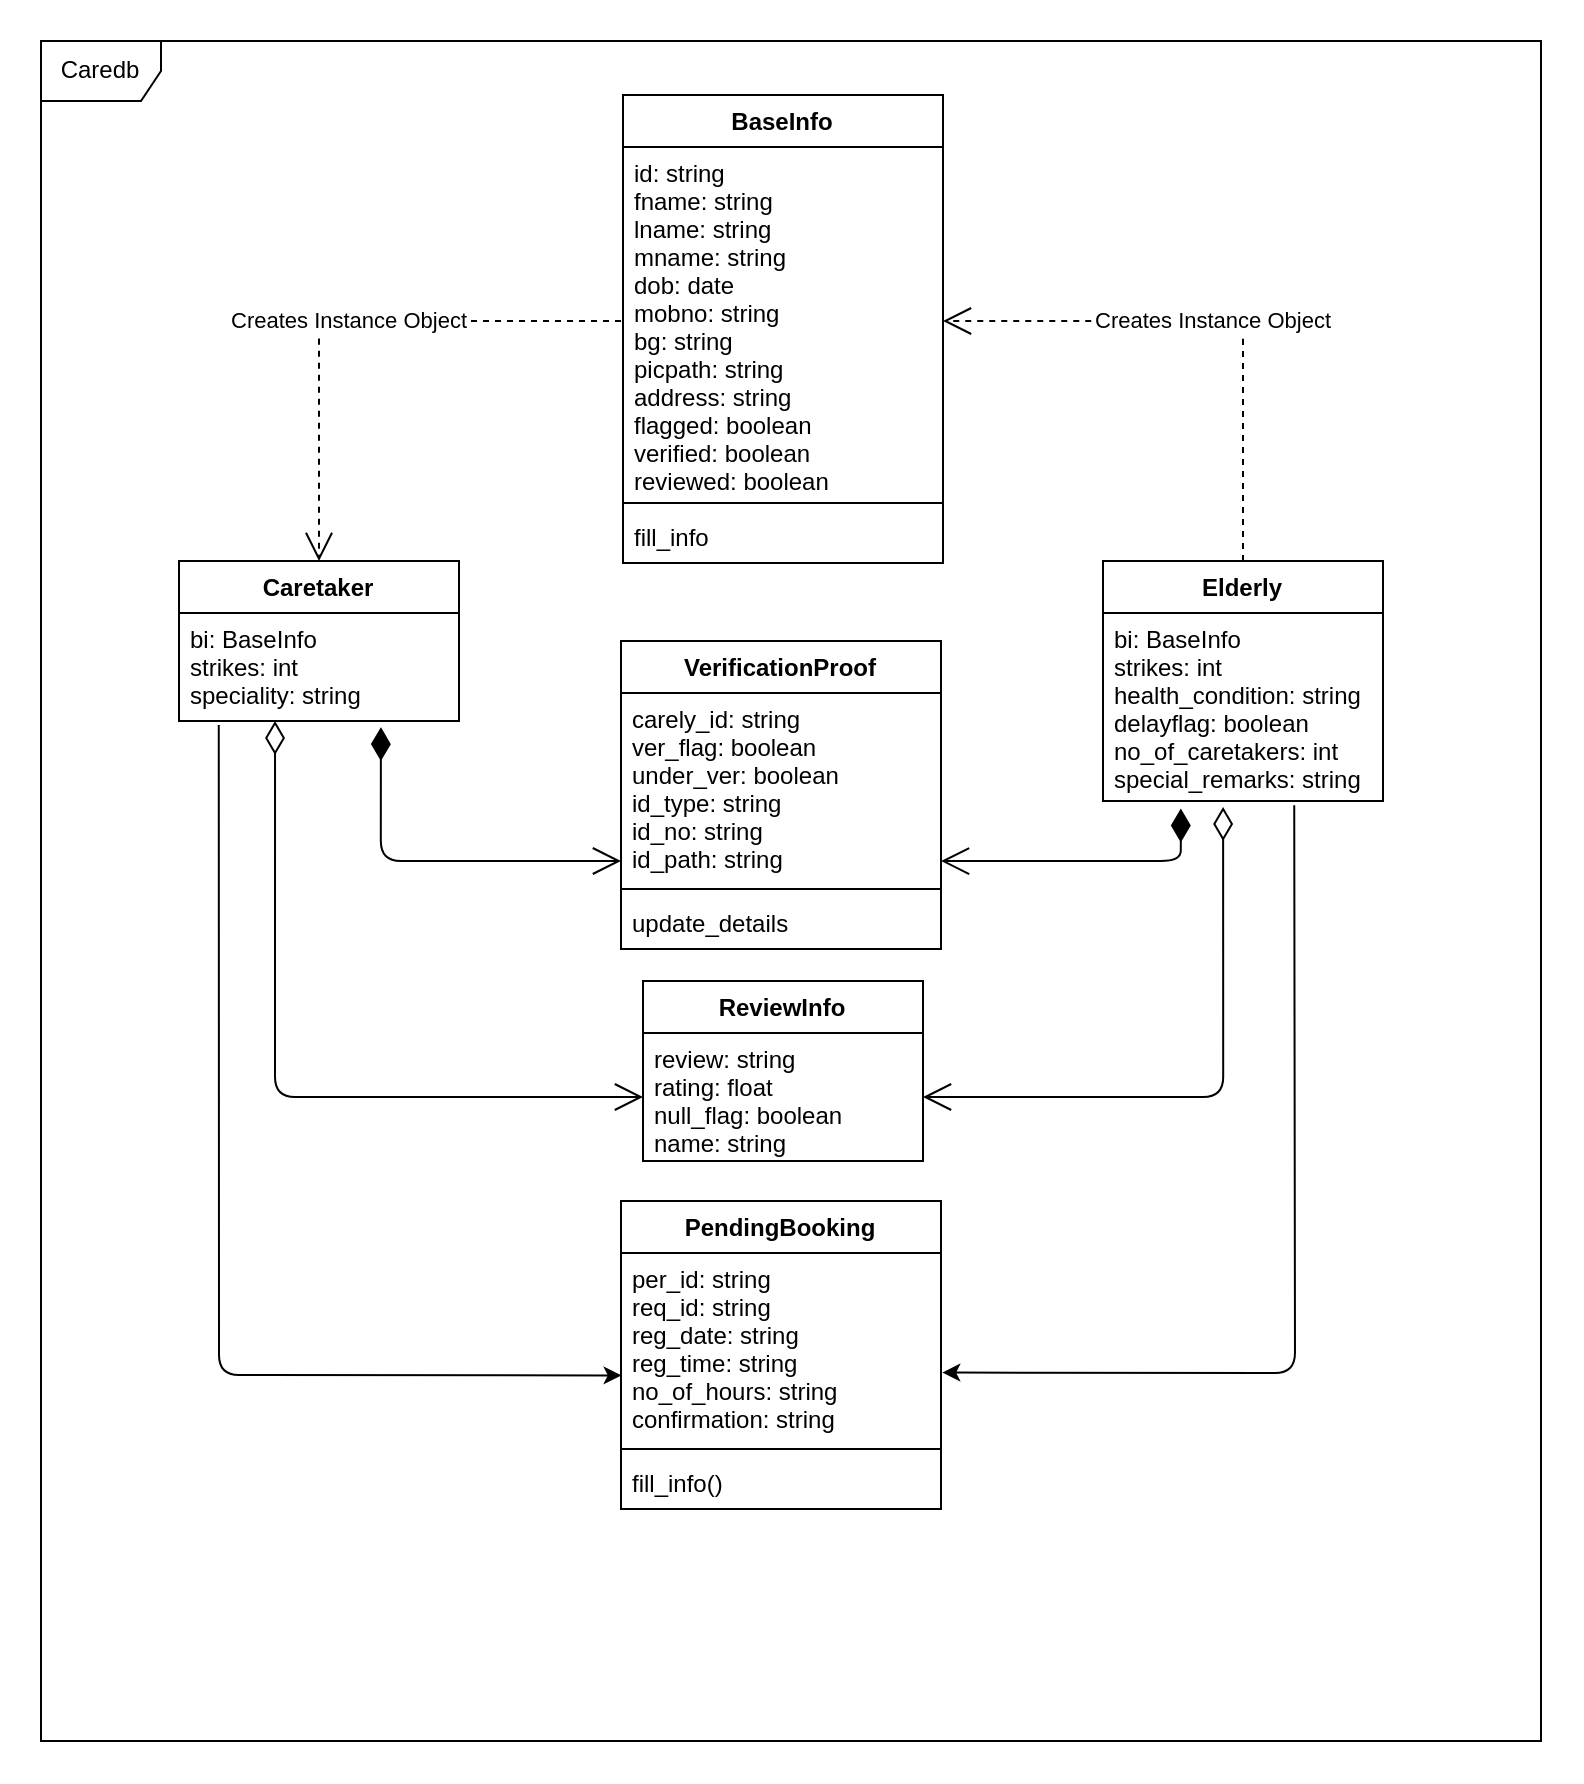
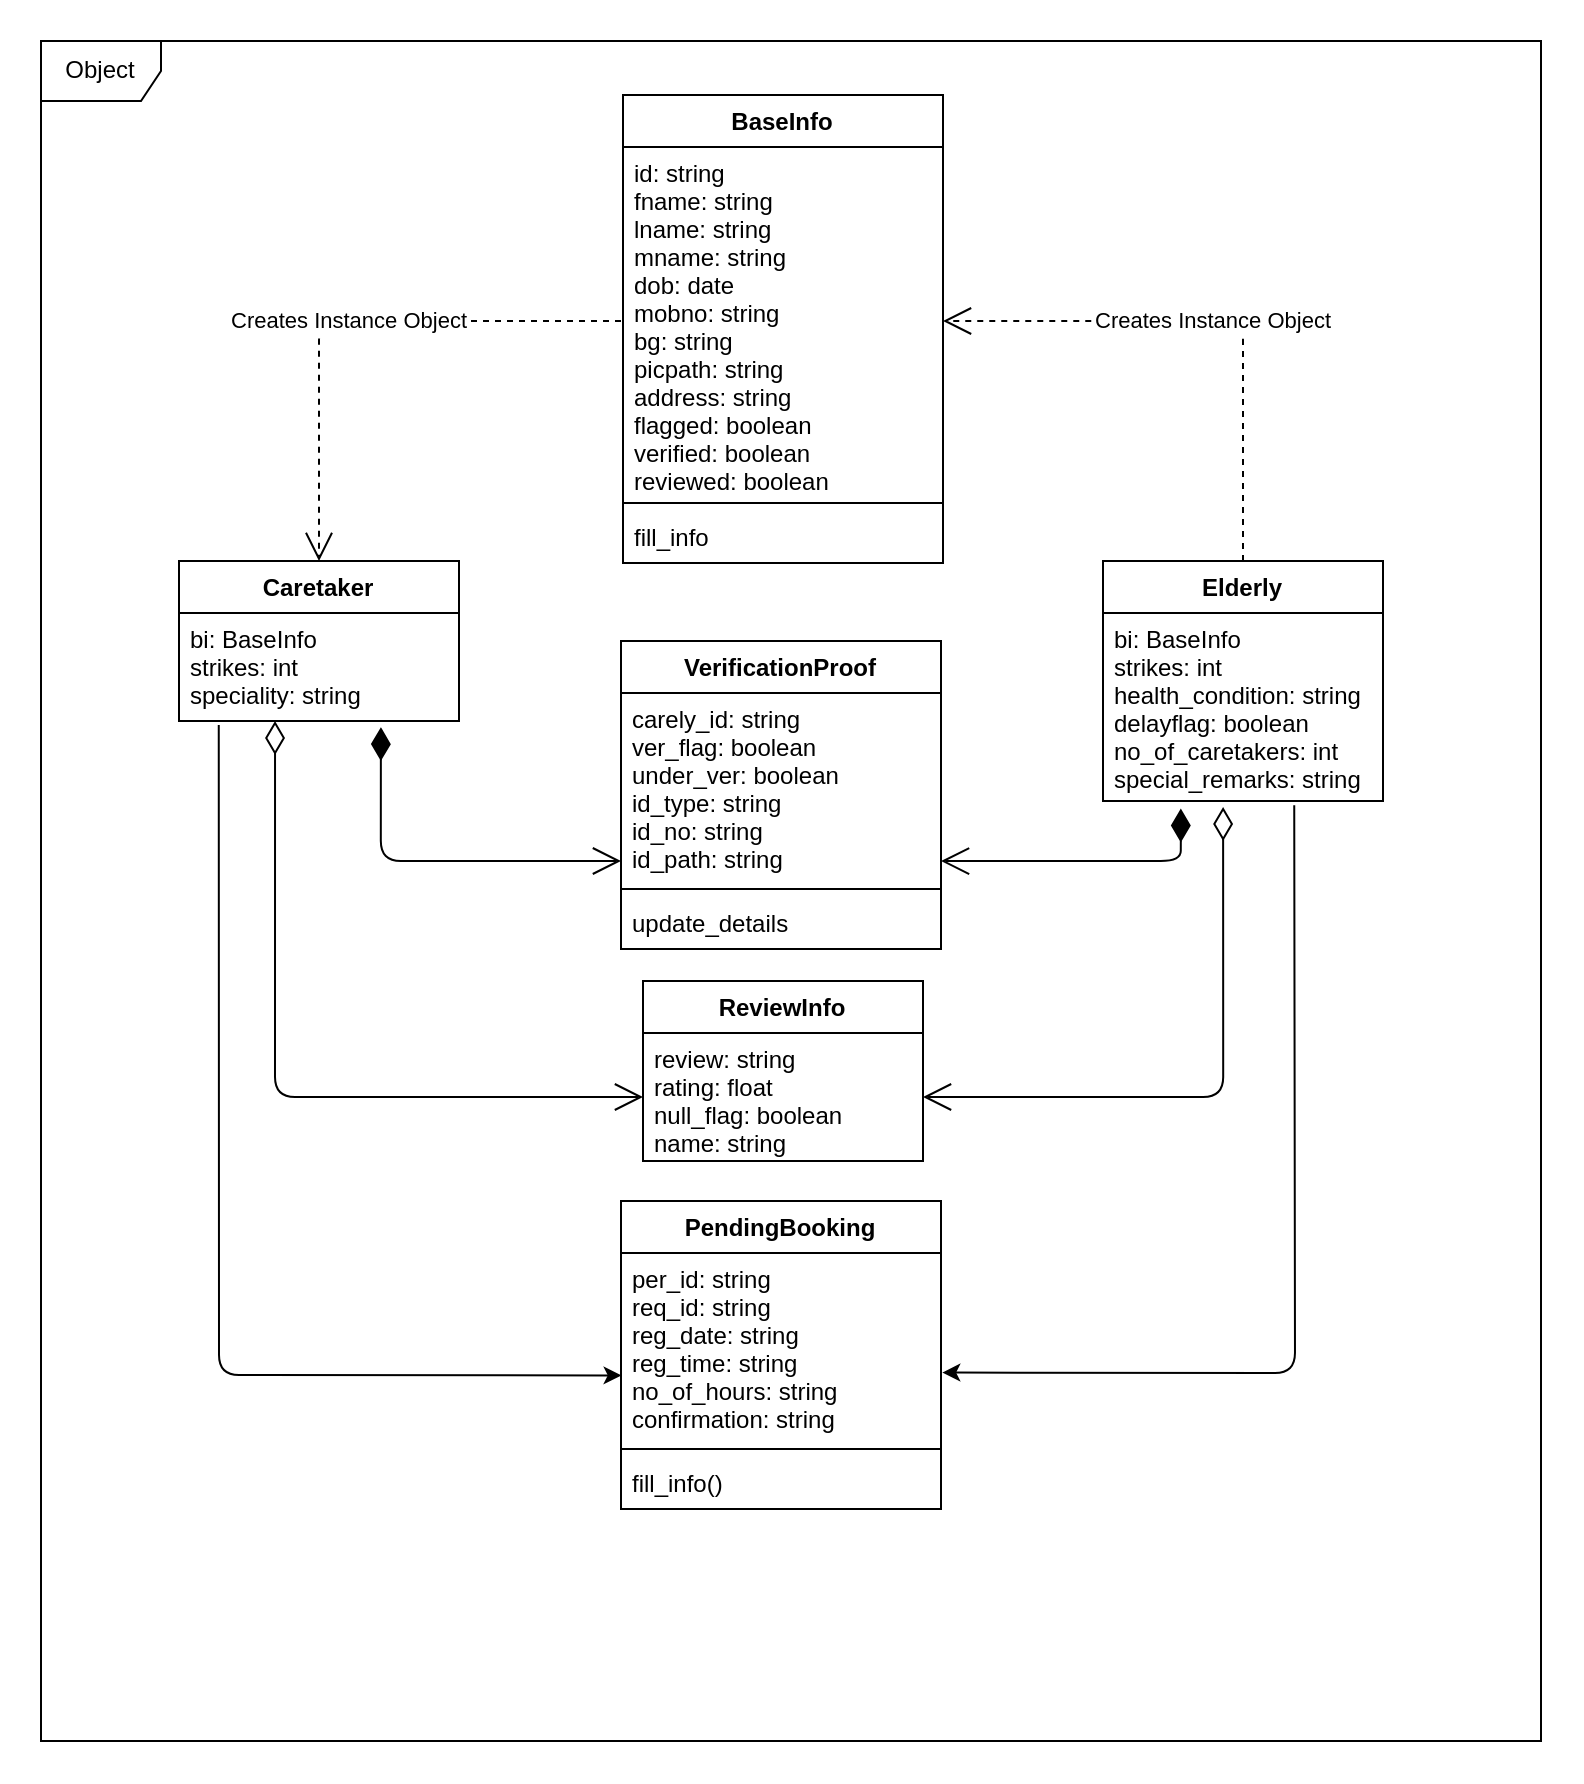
(101, 71) -> (101, 71)
